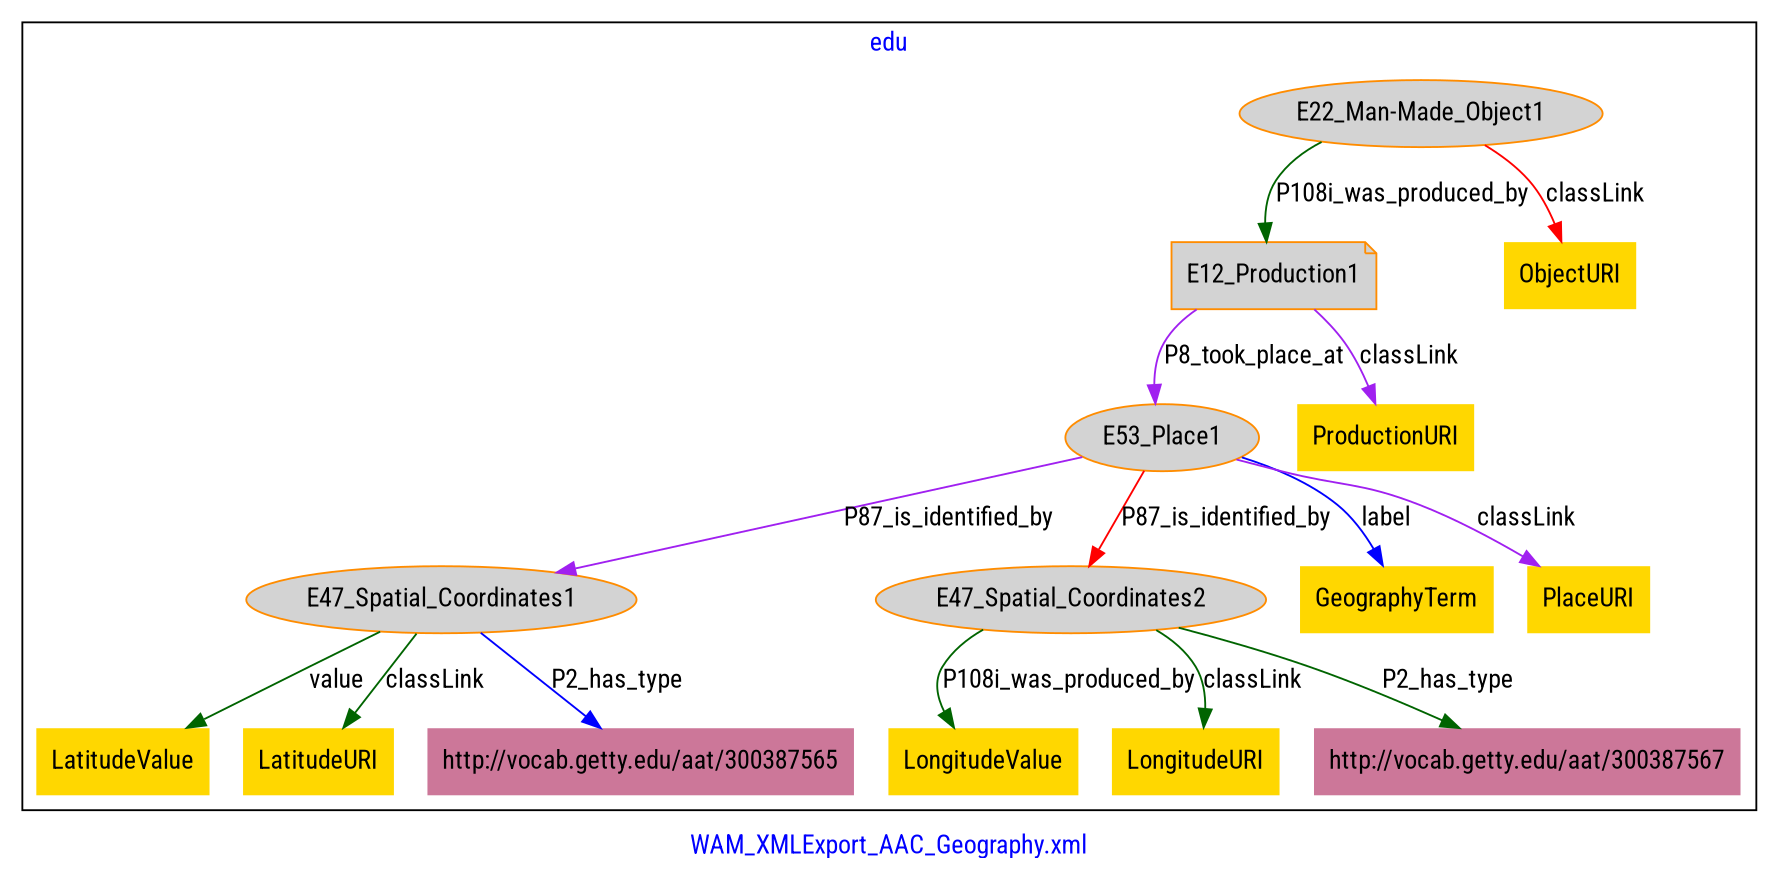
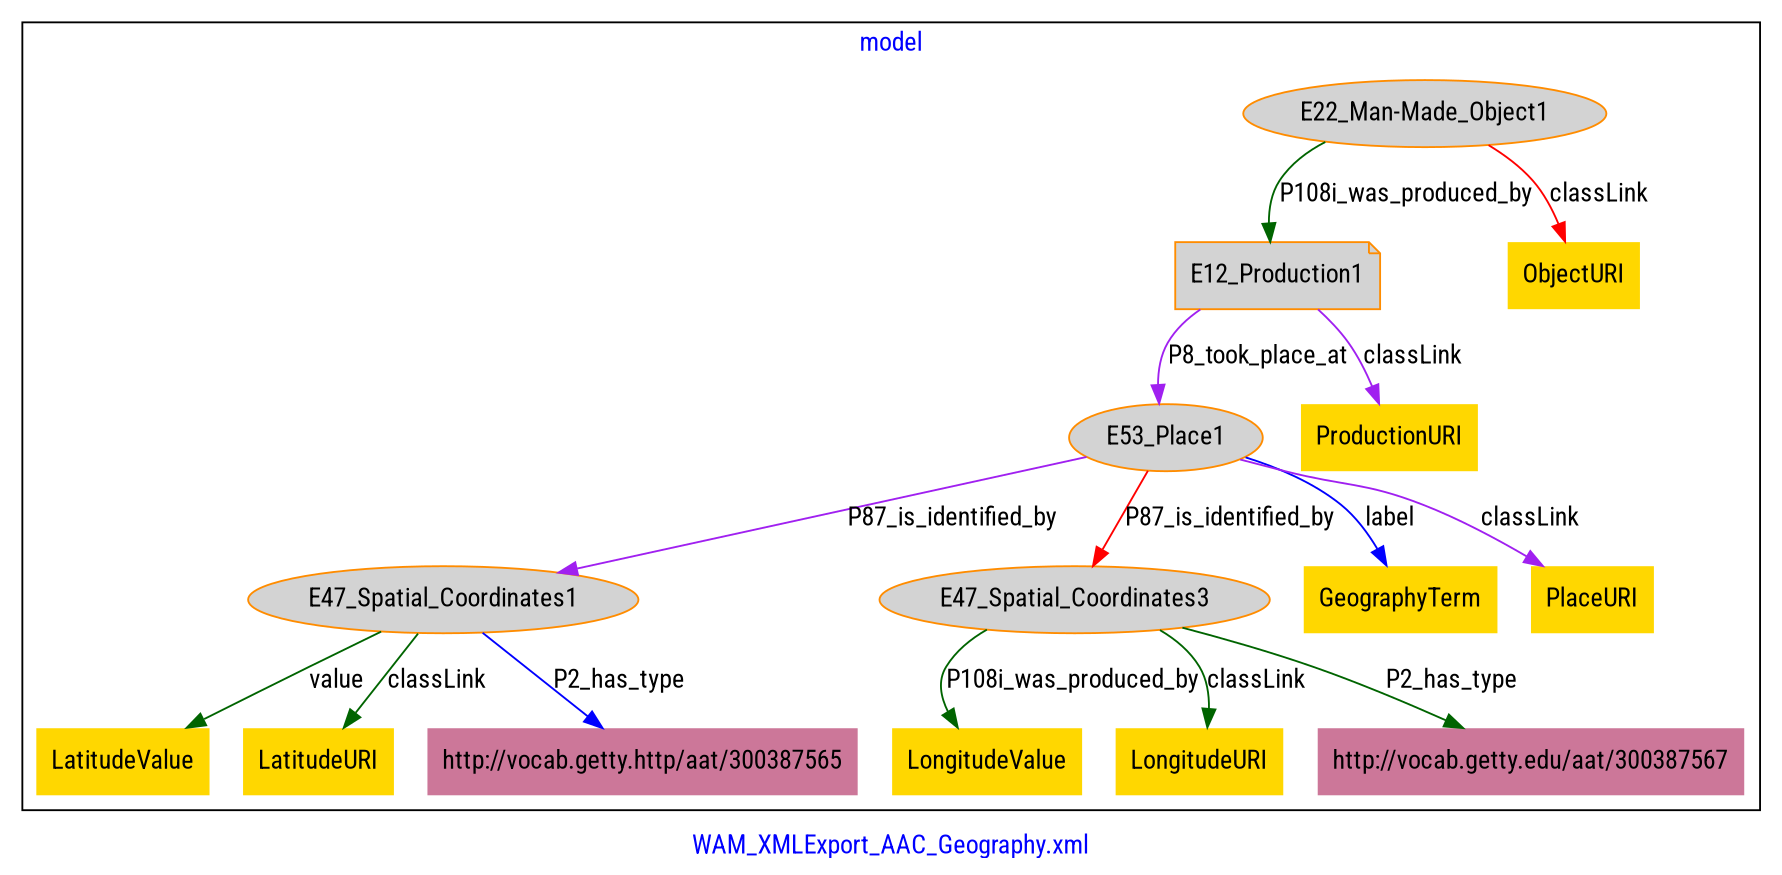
(889, 44) -> (891, 44)
(1071, 600) -> (1075, 600)
(641, 762) -> (643, 762)
